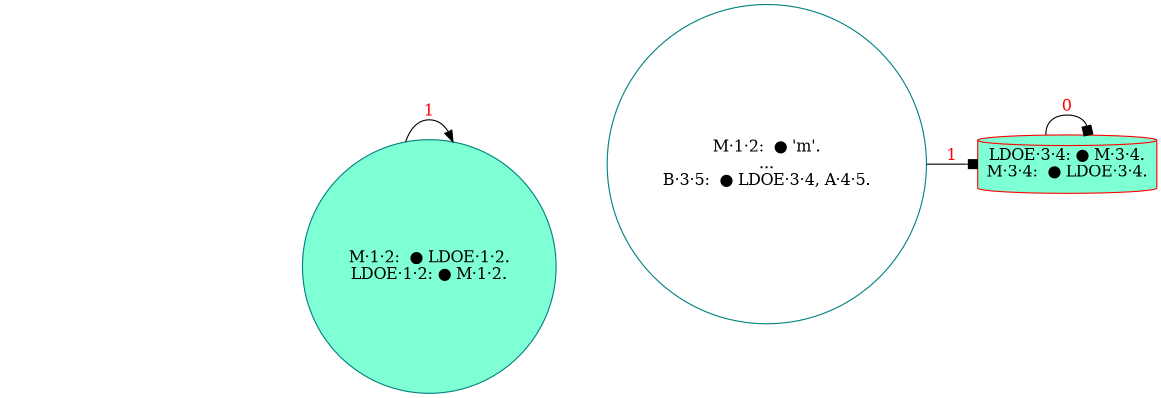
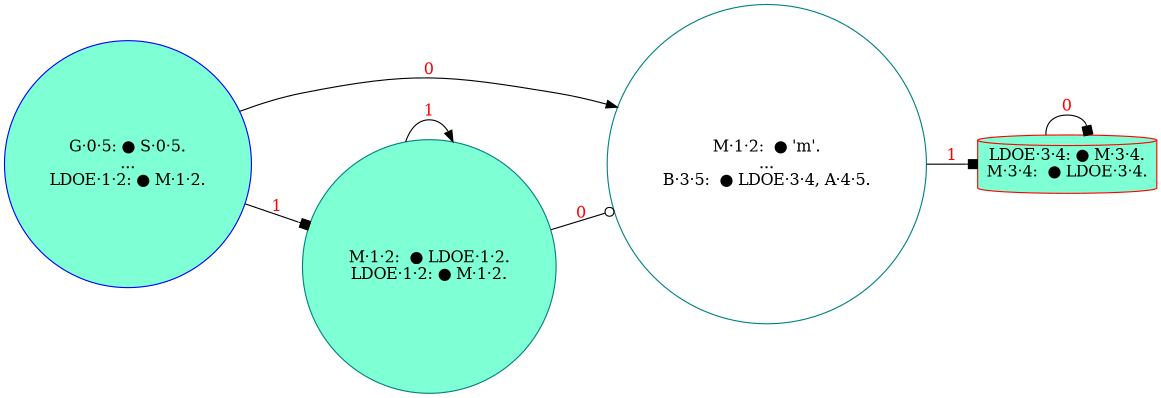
none -> (128, 164)
none -> (578, 221)
